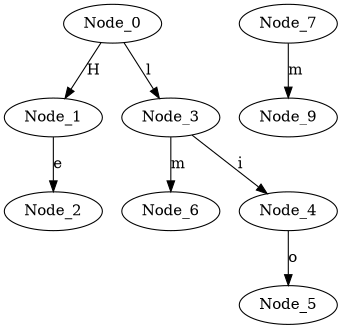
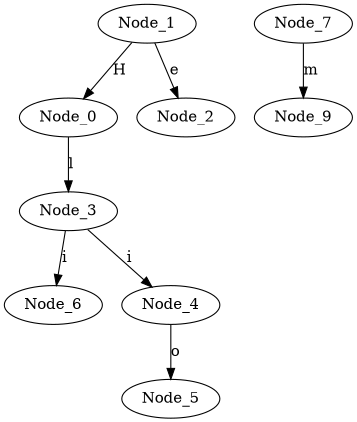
(86, 66) -> (111, 66)
(178, 164) -> (65, 258)
